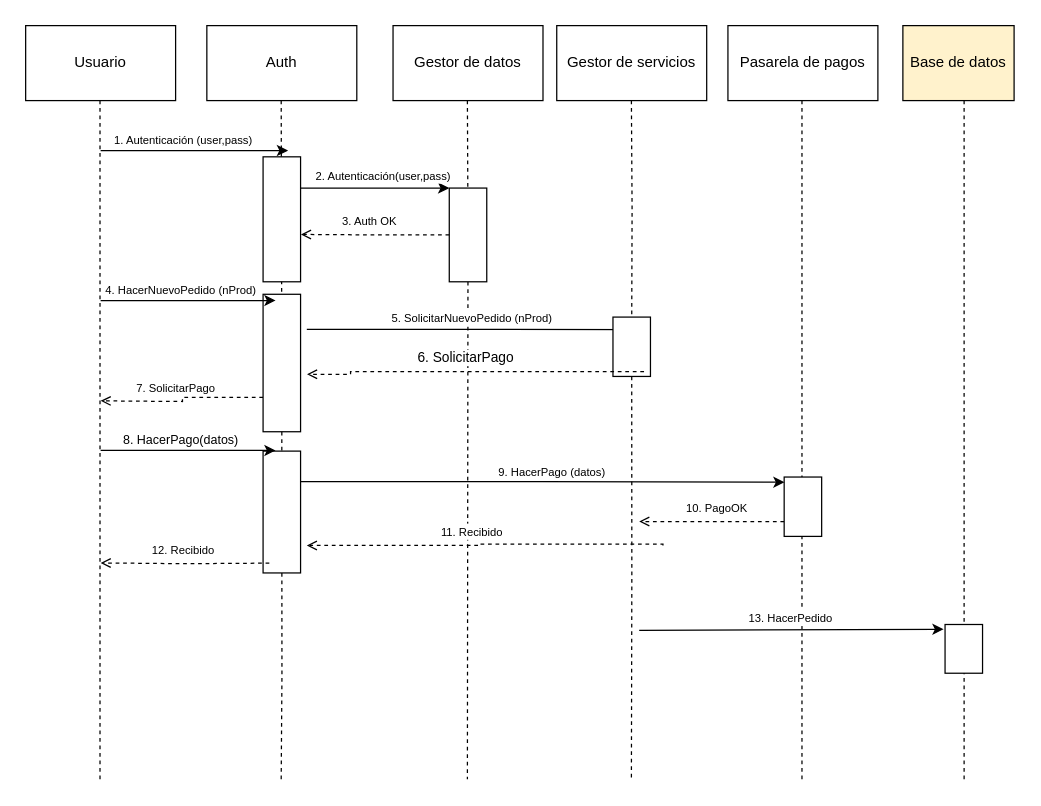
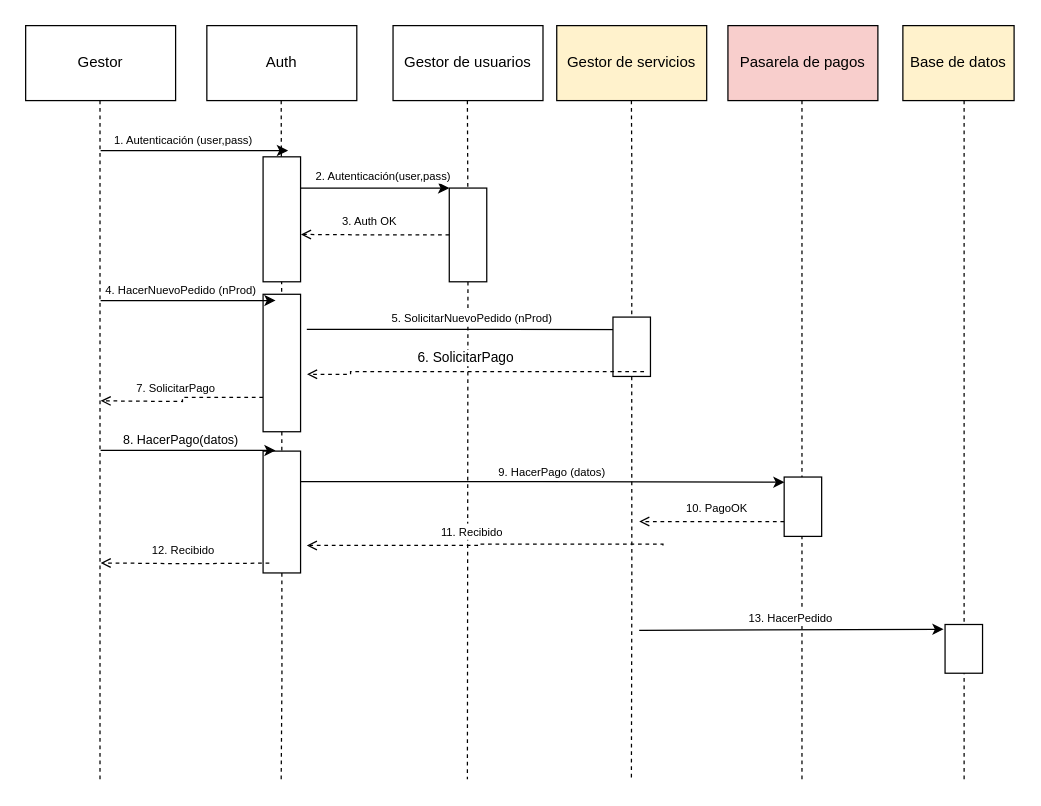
(101, 63) -> (101, 63)
(468, 63) -> (468, 63)
(632, 63) -> (632, 63)
(803, 63) -> (803, 63)
